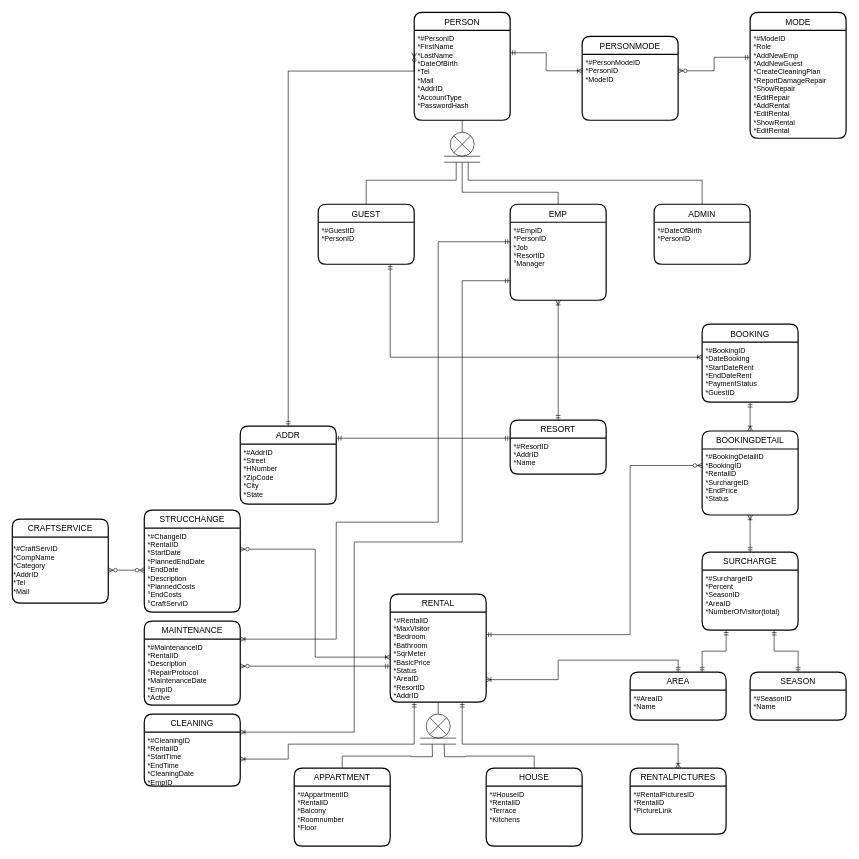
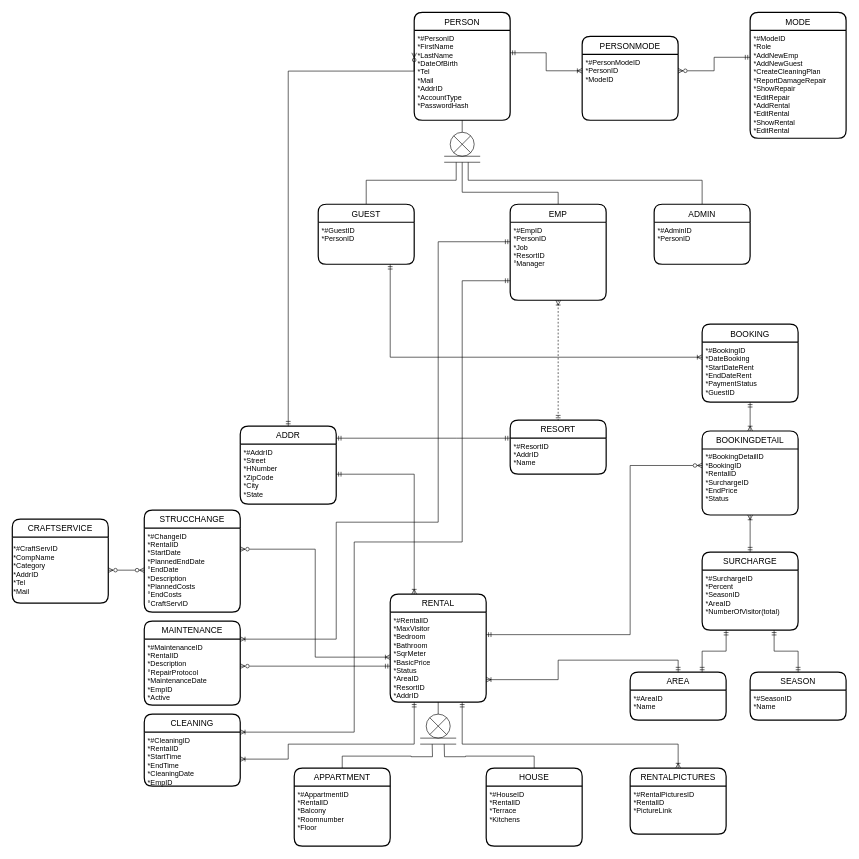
(683, 230) -> (675, 230)
(558, 361) -> (558, 361)
none -> (414, 590)
